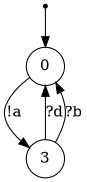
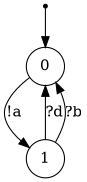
(45, 159) -> (45, 159)
